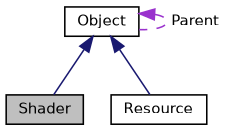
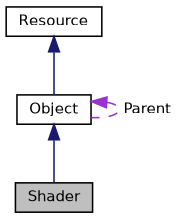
(135, 72) -> (54, 73)
